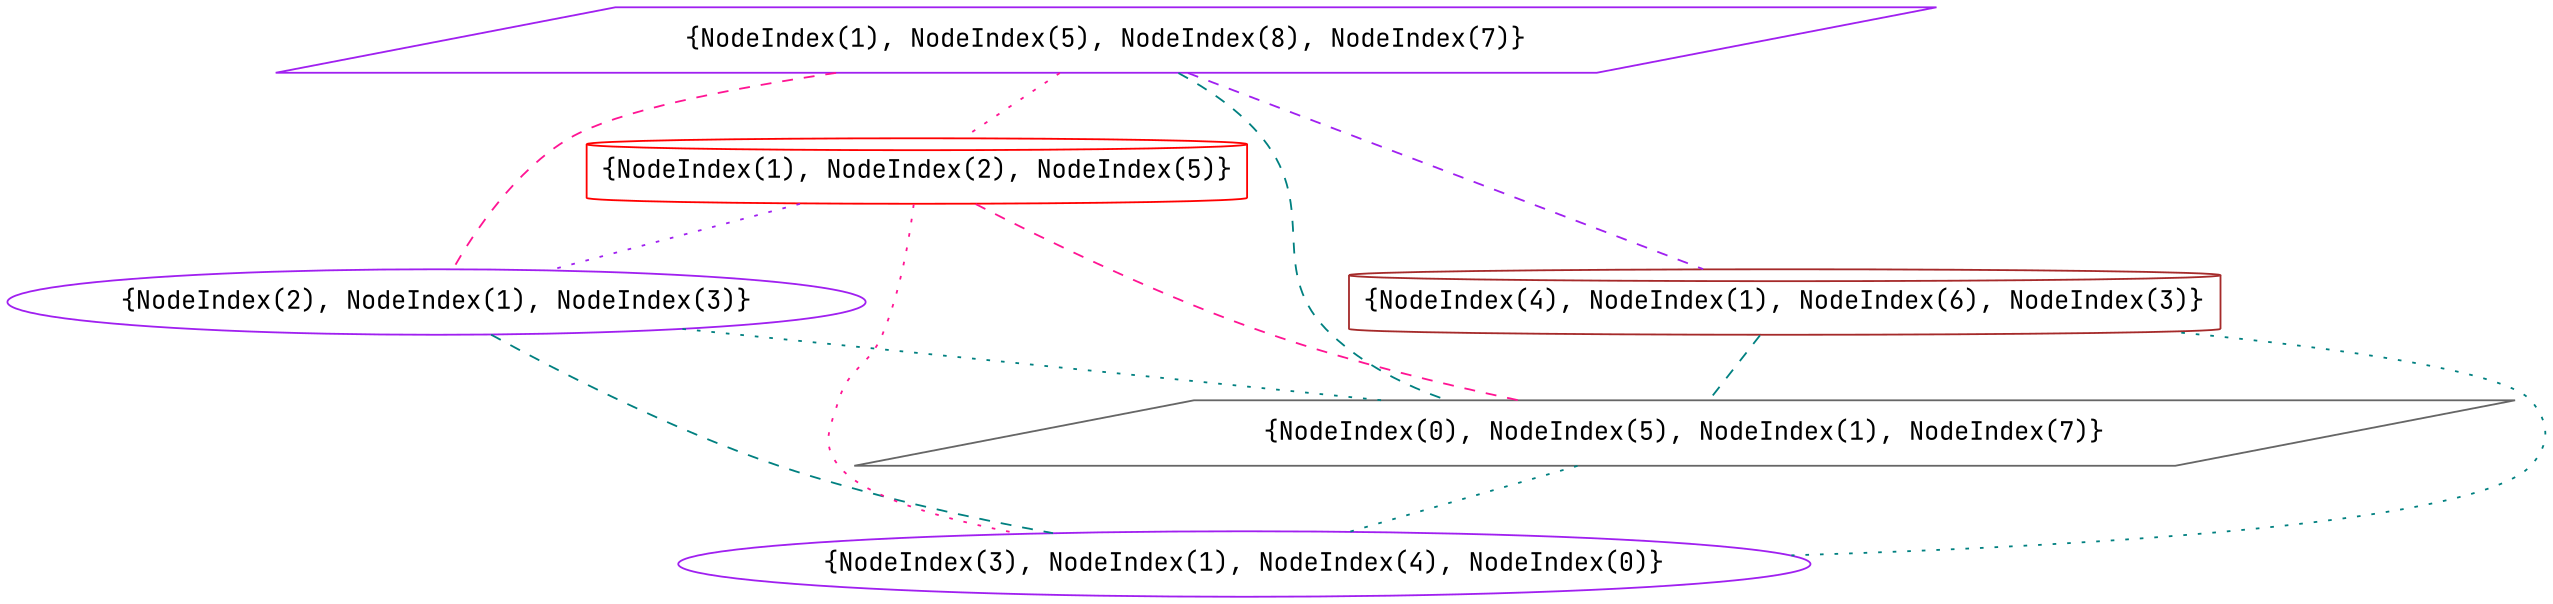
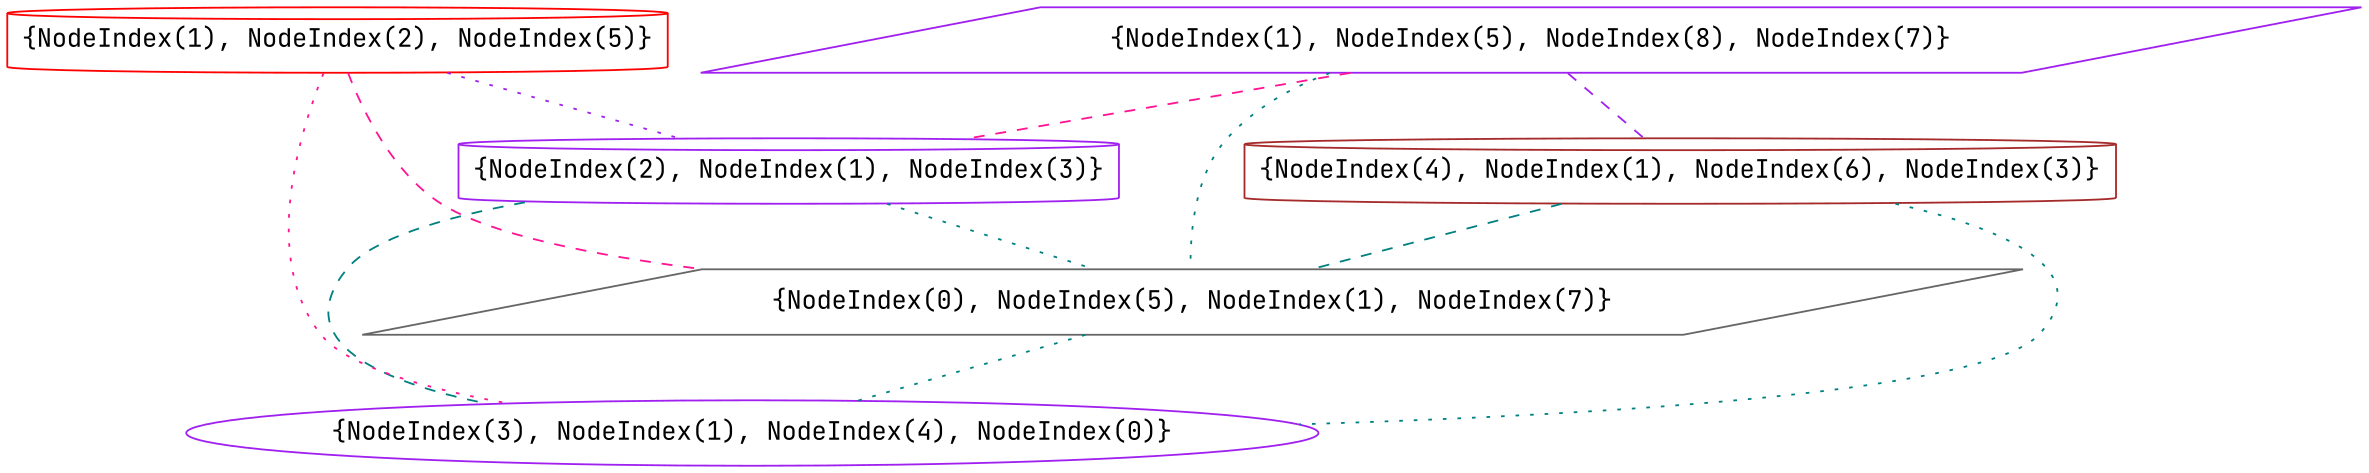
(1012, 105) -> none
(1294, 252) -> (1222, 145)
(437, 302) -> (789, 171)
